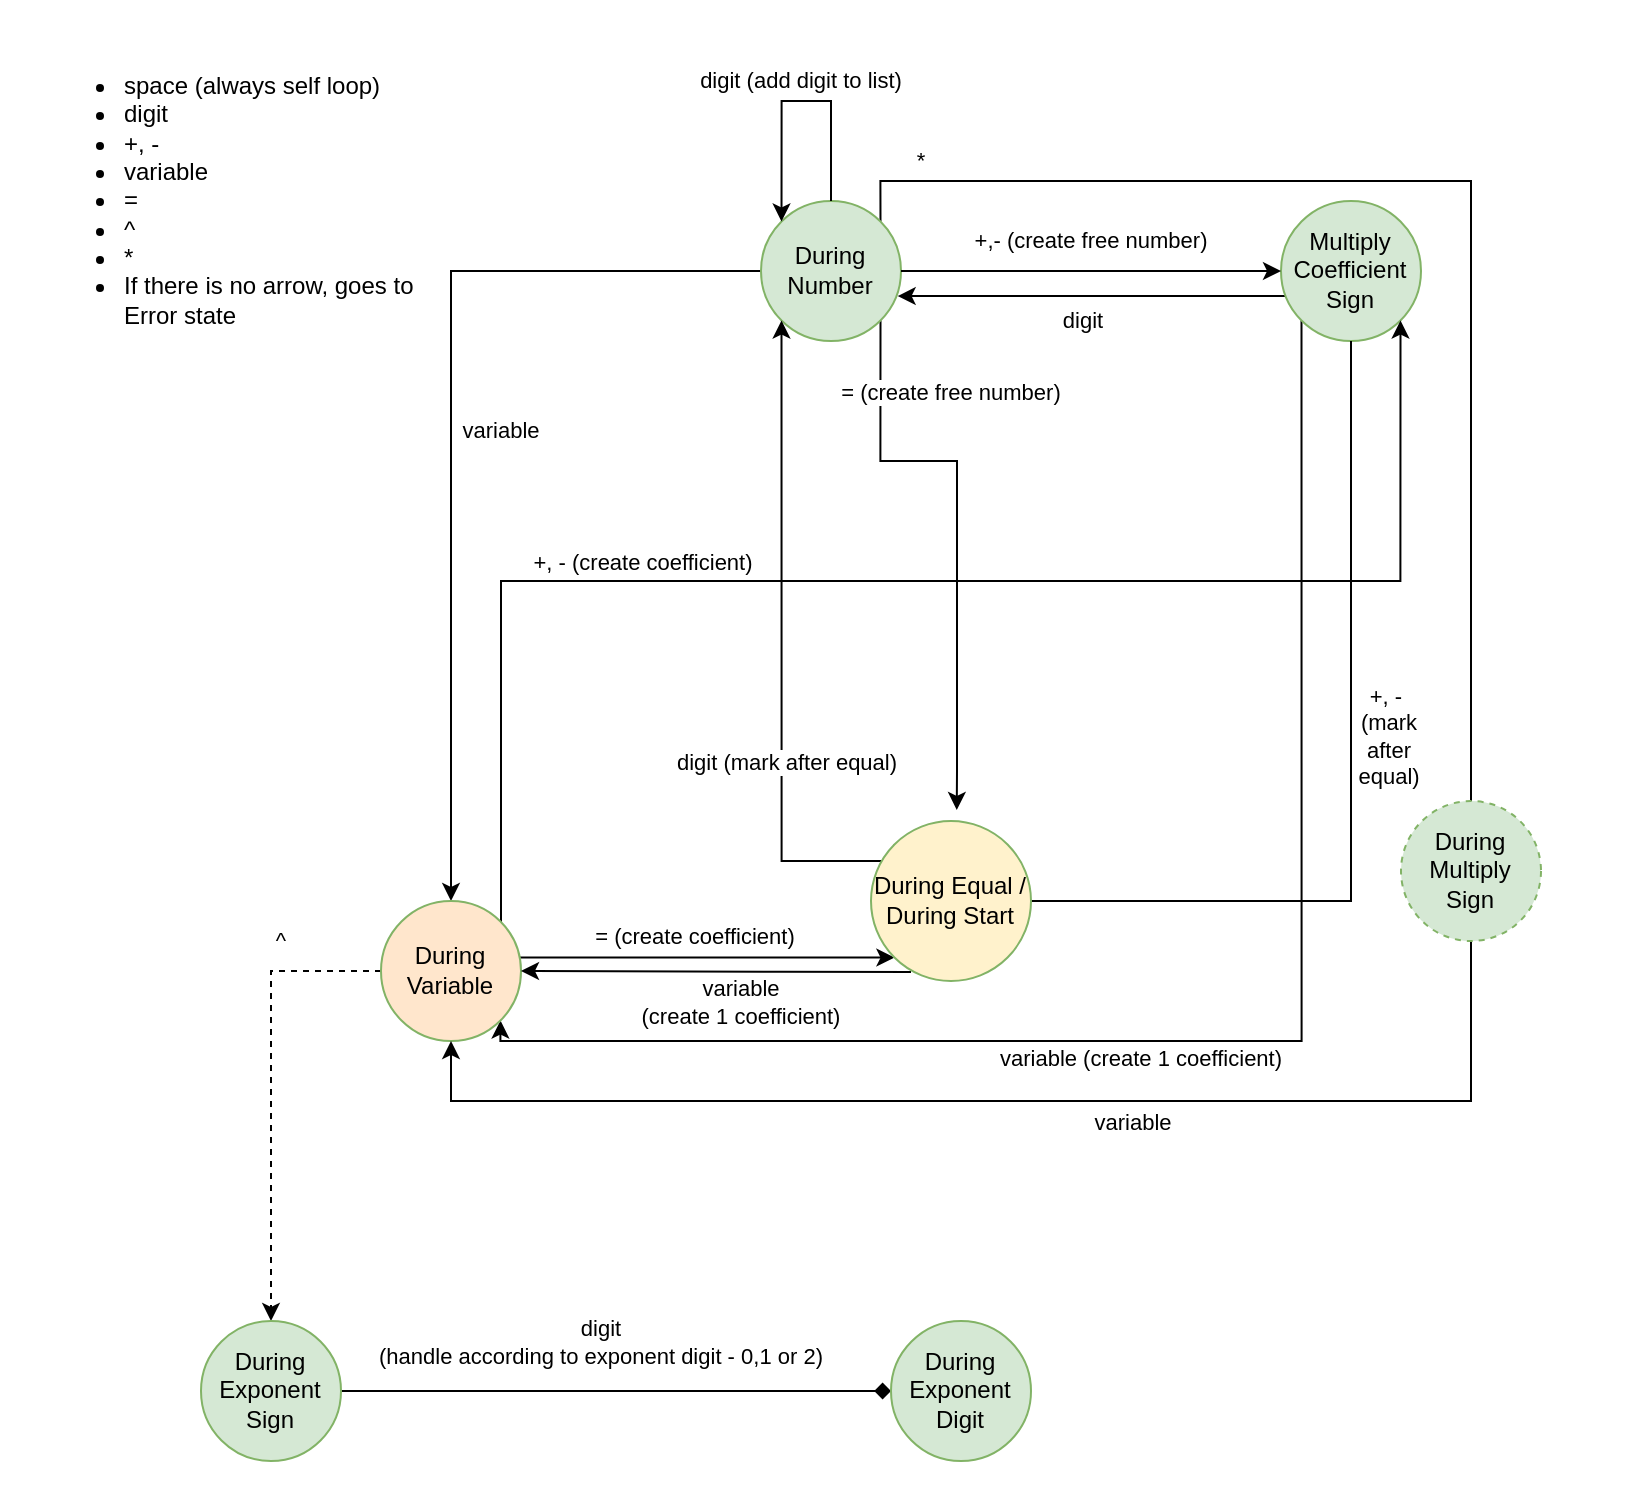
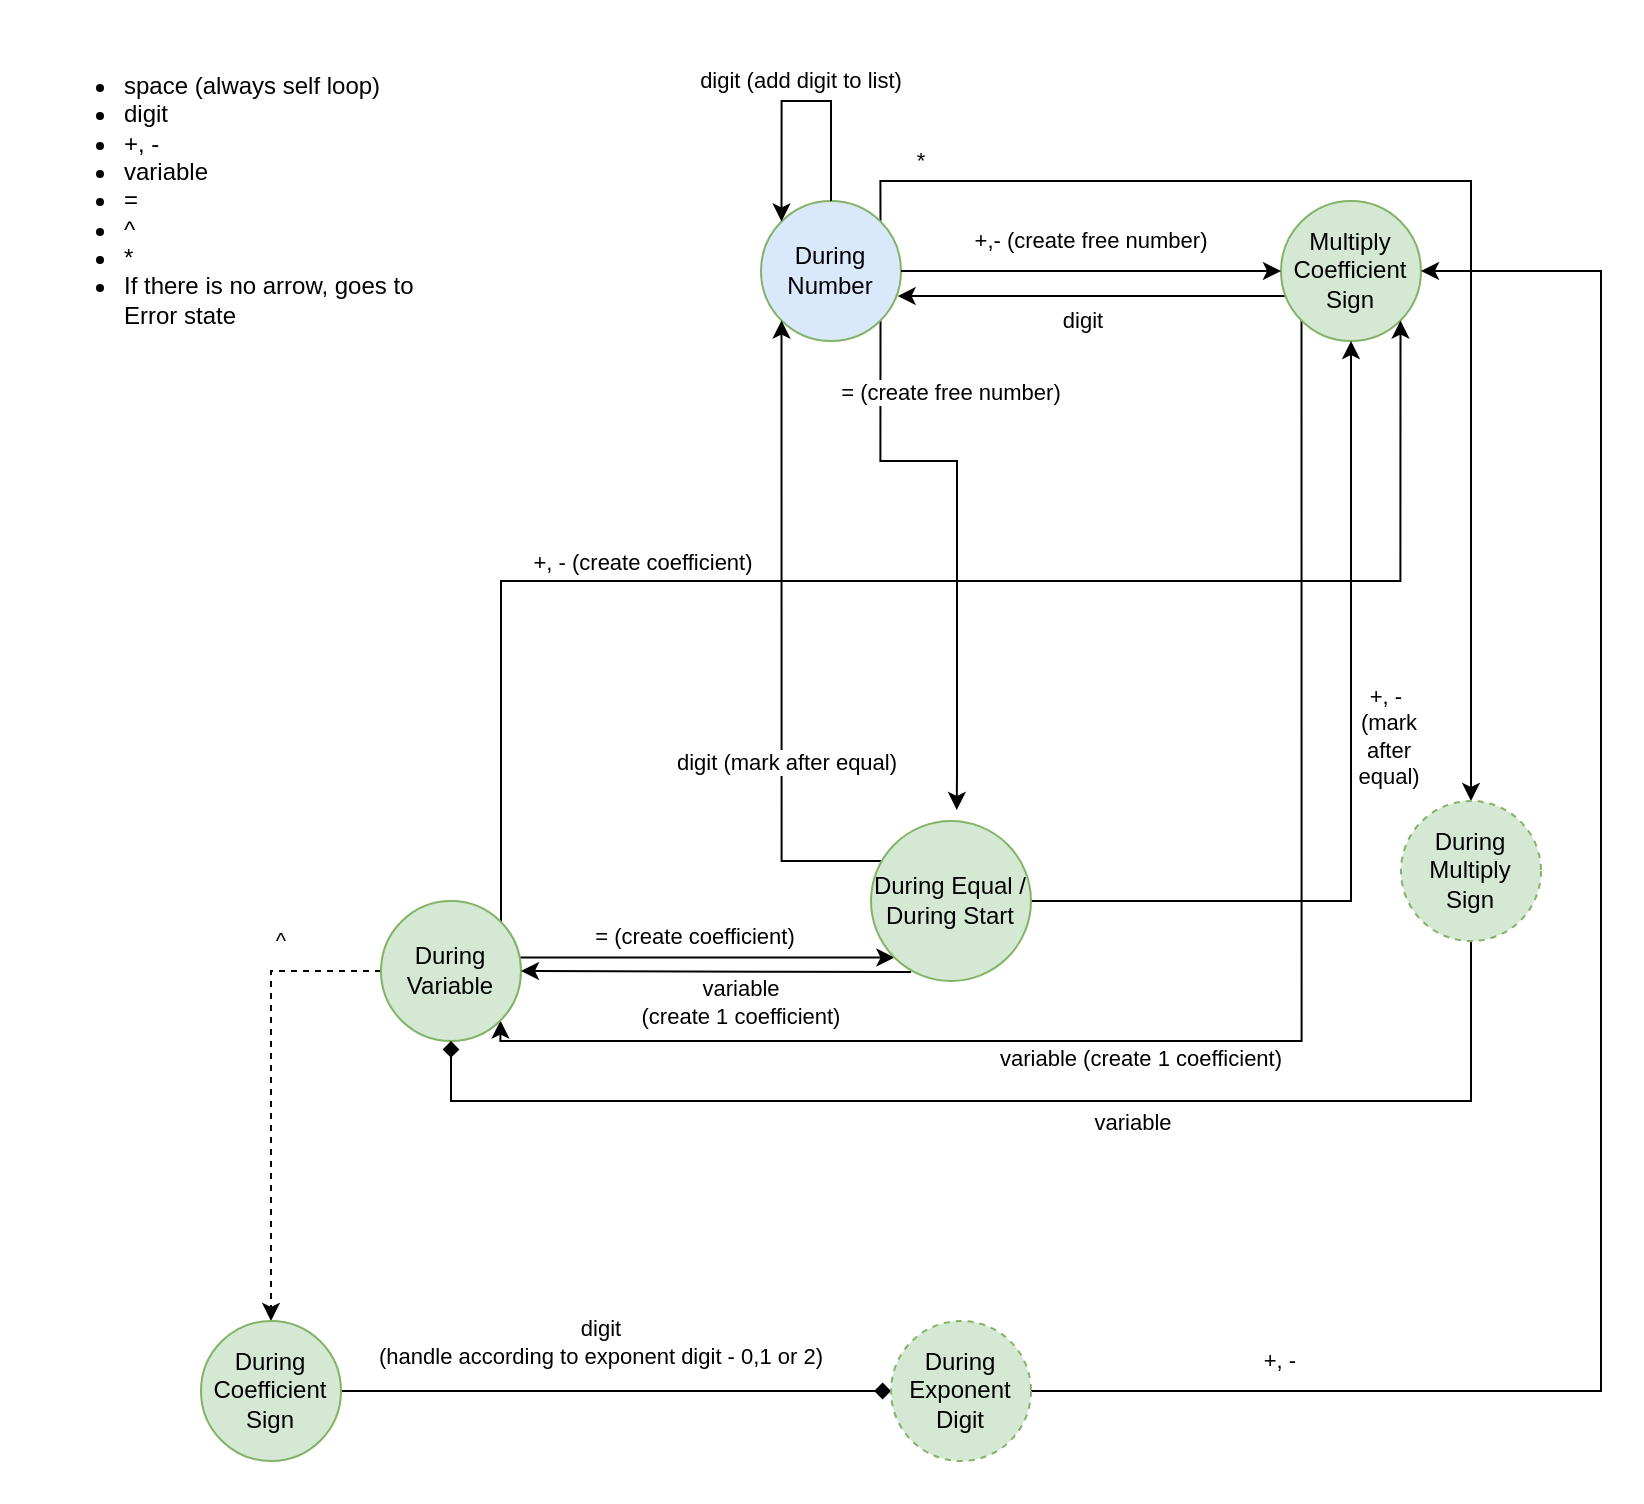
(831, 271) -> (831, 271)
(1351, 349) -> (1351, 356)
(451, 424) -> none
(1471, 791) -> (1471, 786)
(951, 901) -> (951, 901)
(451, 971) -> (451, 971)
none -> (1601, 1033)
(451, 1056) -> (451, 1057)
(271, 1391) -> (271, 1391)
(961, 1391) -> (961, 1391)
